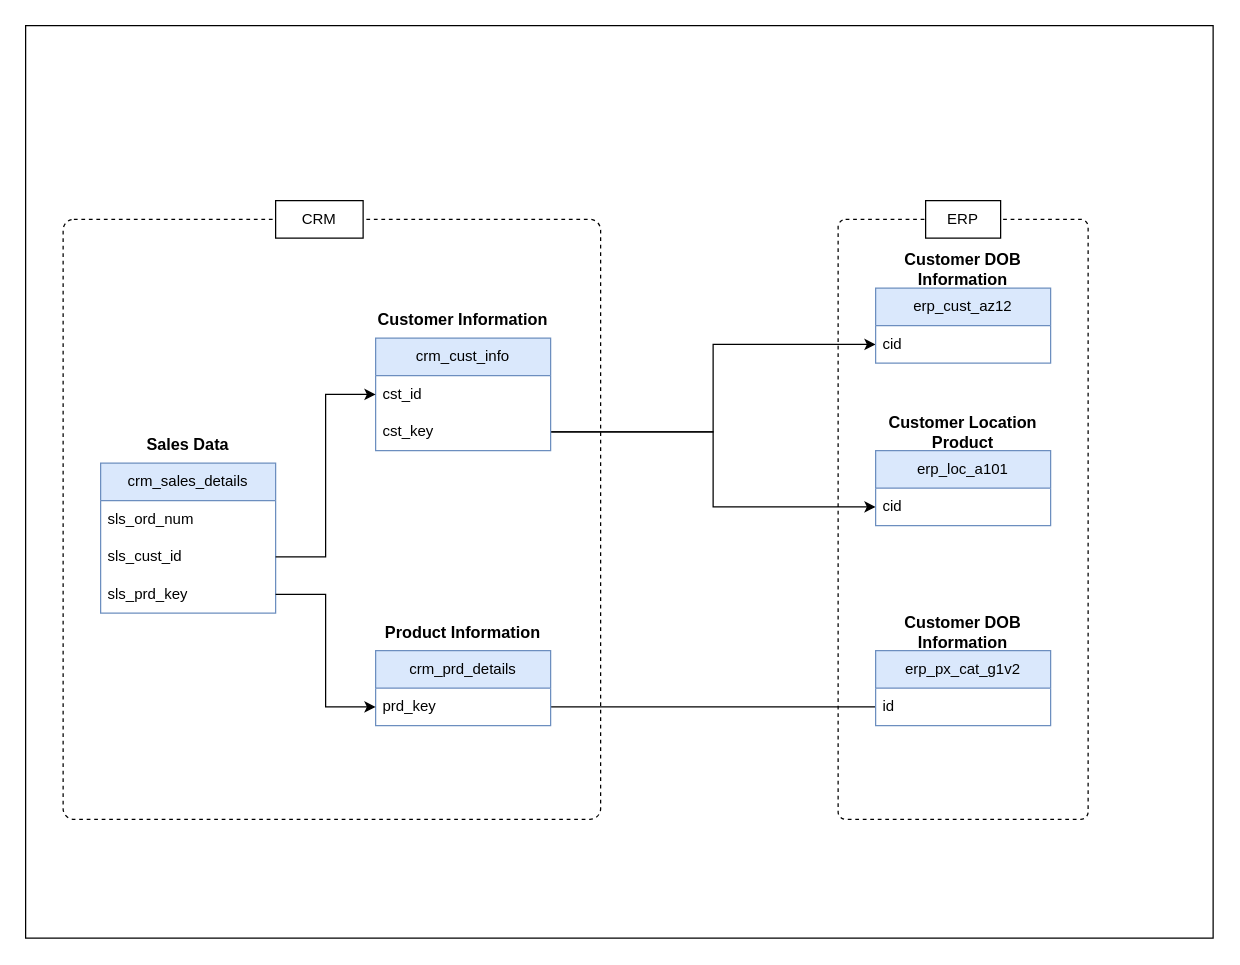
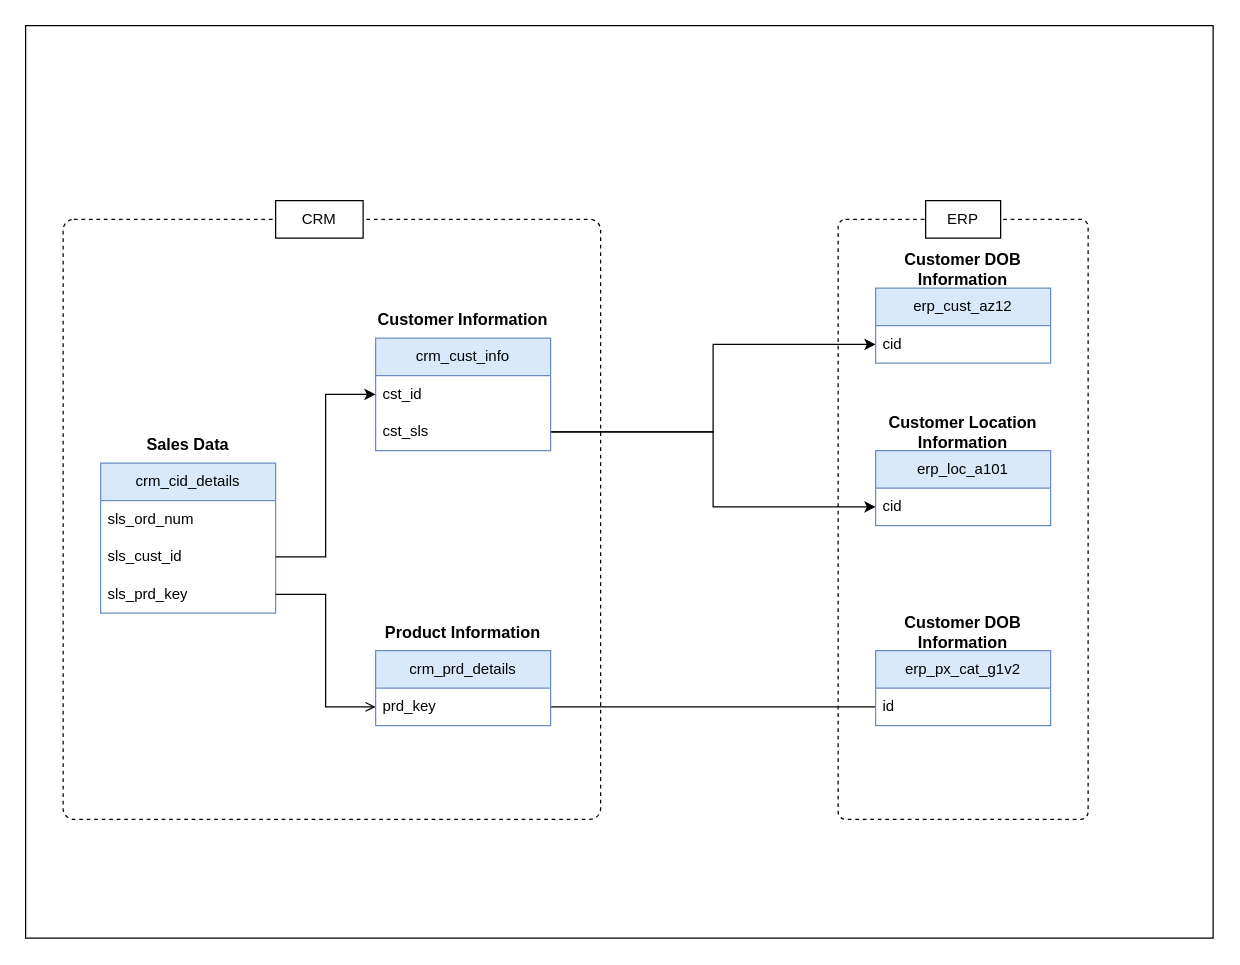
(413, 432) -> (411, 432)
(963, 432) -> (963, 432)
(188, 482) -> (188, 482)
(366, 707) -> (367, 707)
